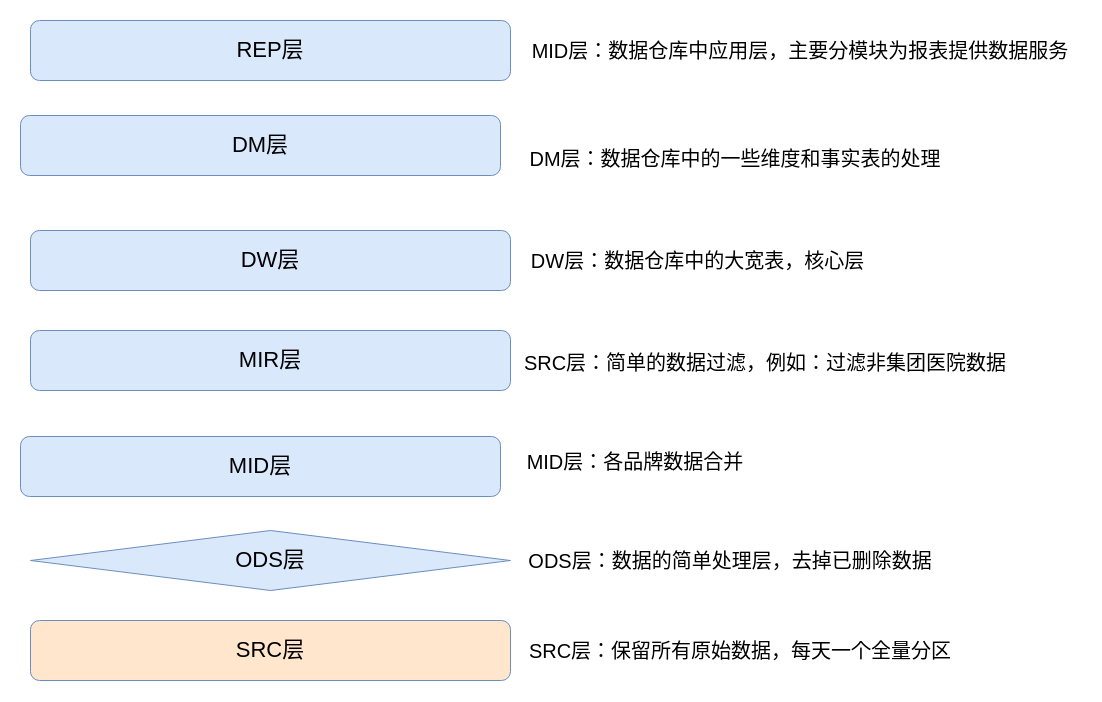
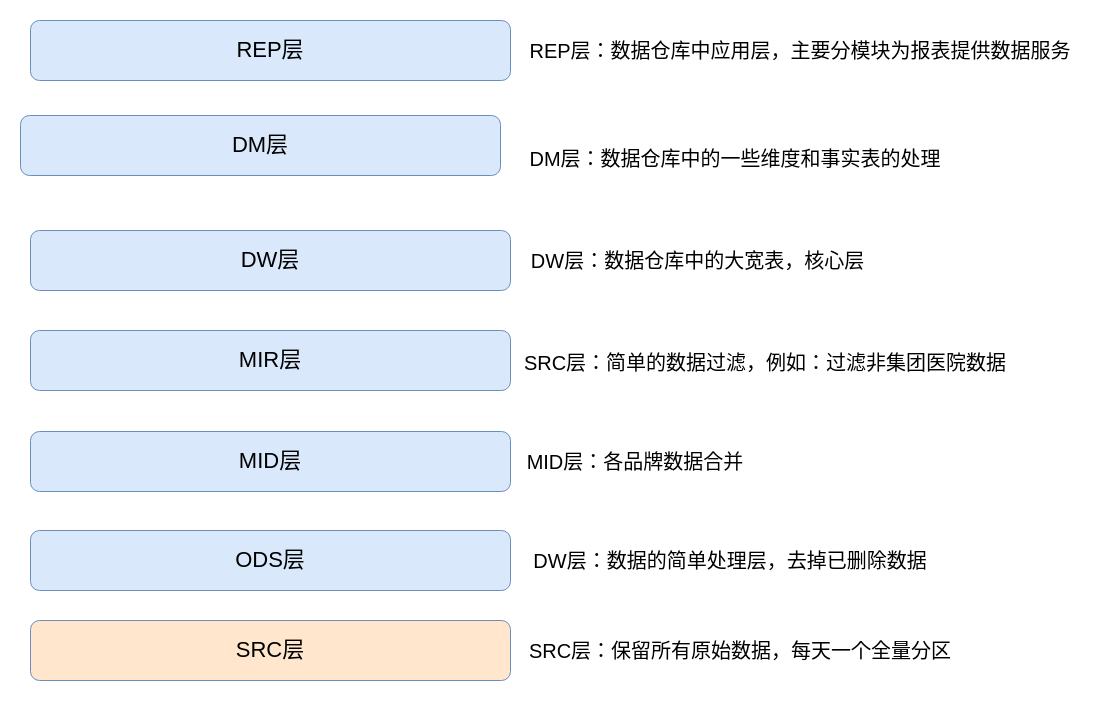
(801, 51) -> (801, 51)
(261, 467) -> (271, 462)
(271, 561) -> (271, 561)
(731, 561) -> (731, 561)
